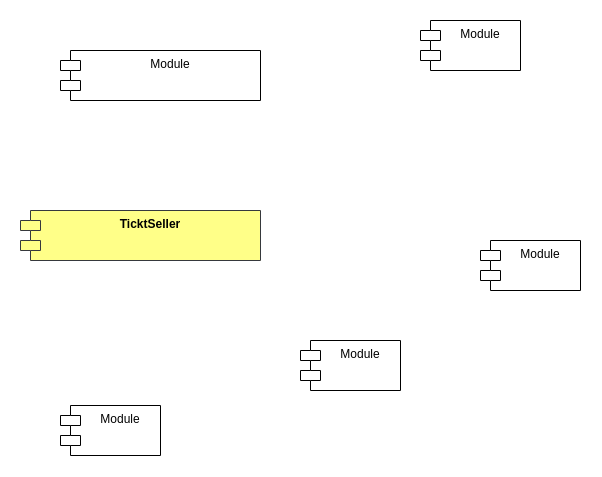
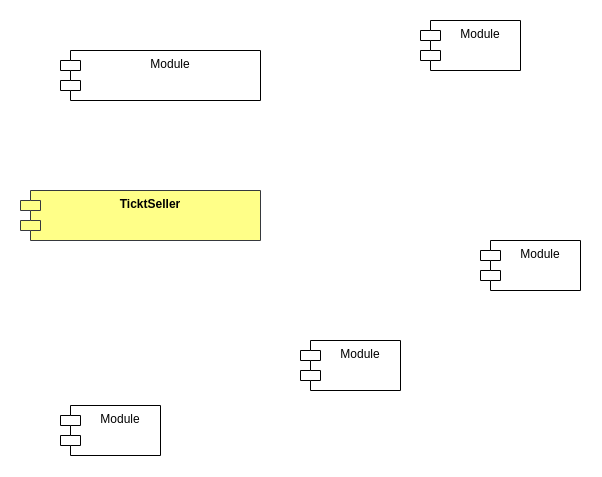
(141, 236) -> (141, 216)
